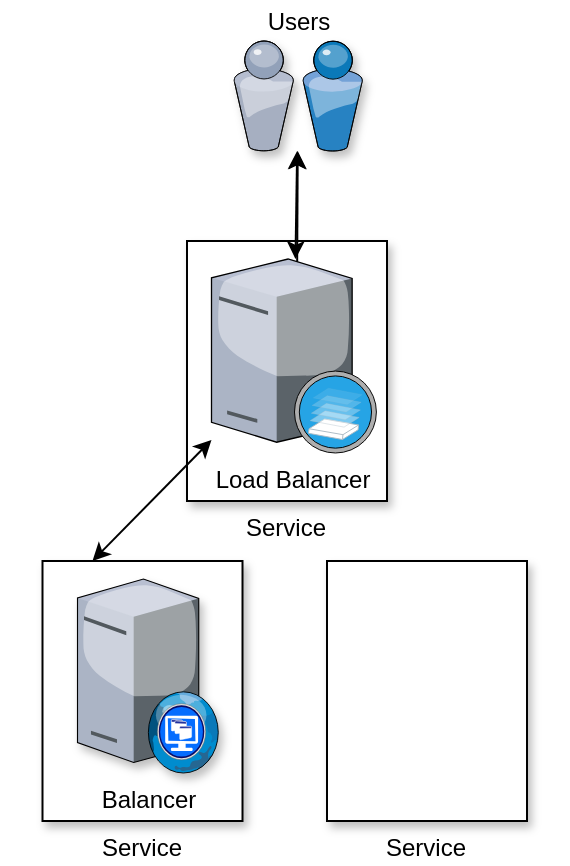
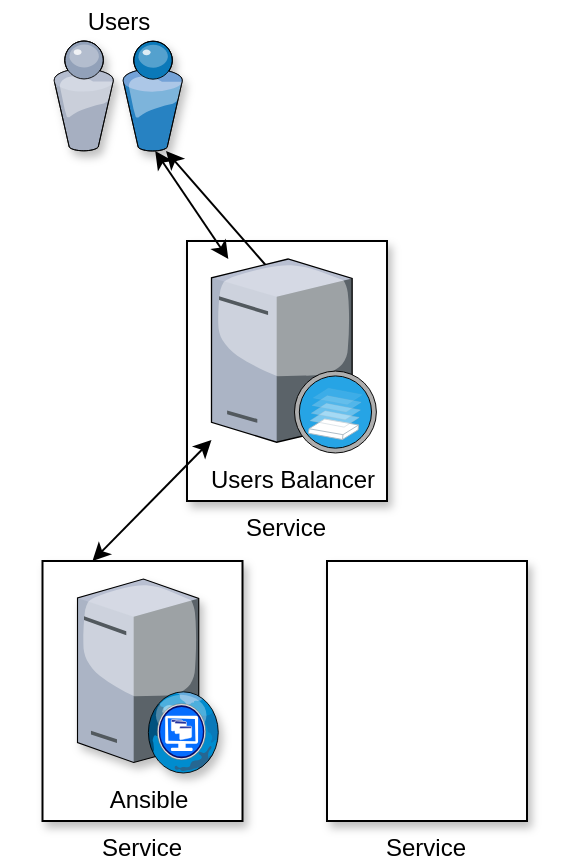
(298, 96) -> (118, 96)
(294, 481) -> (294, 481)
(150, 801) -> (150, 801)
